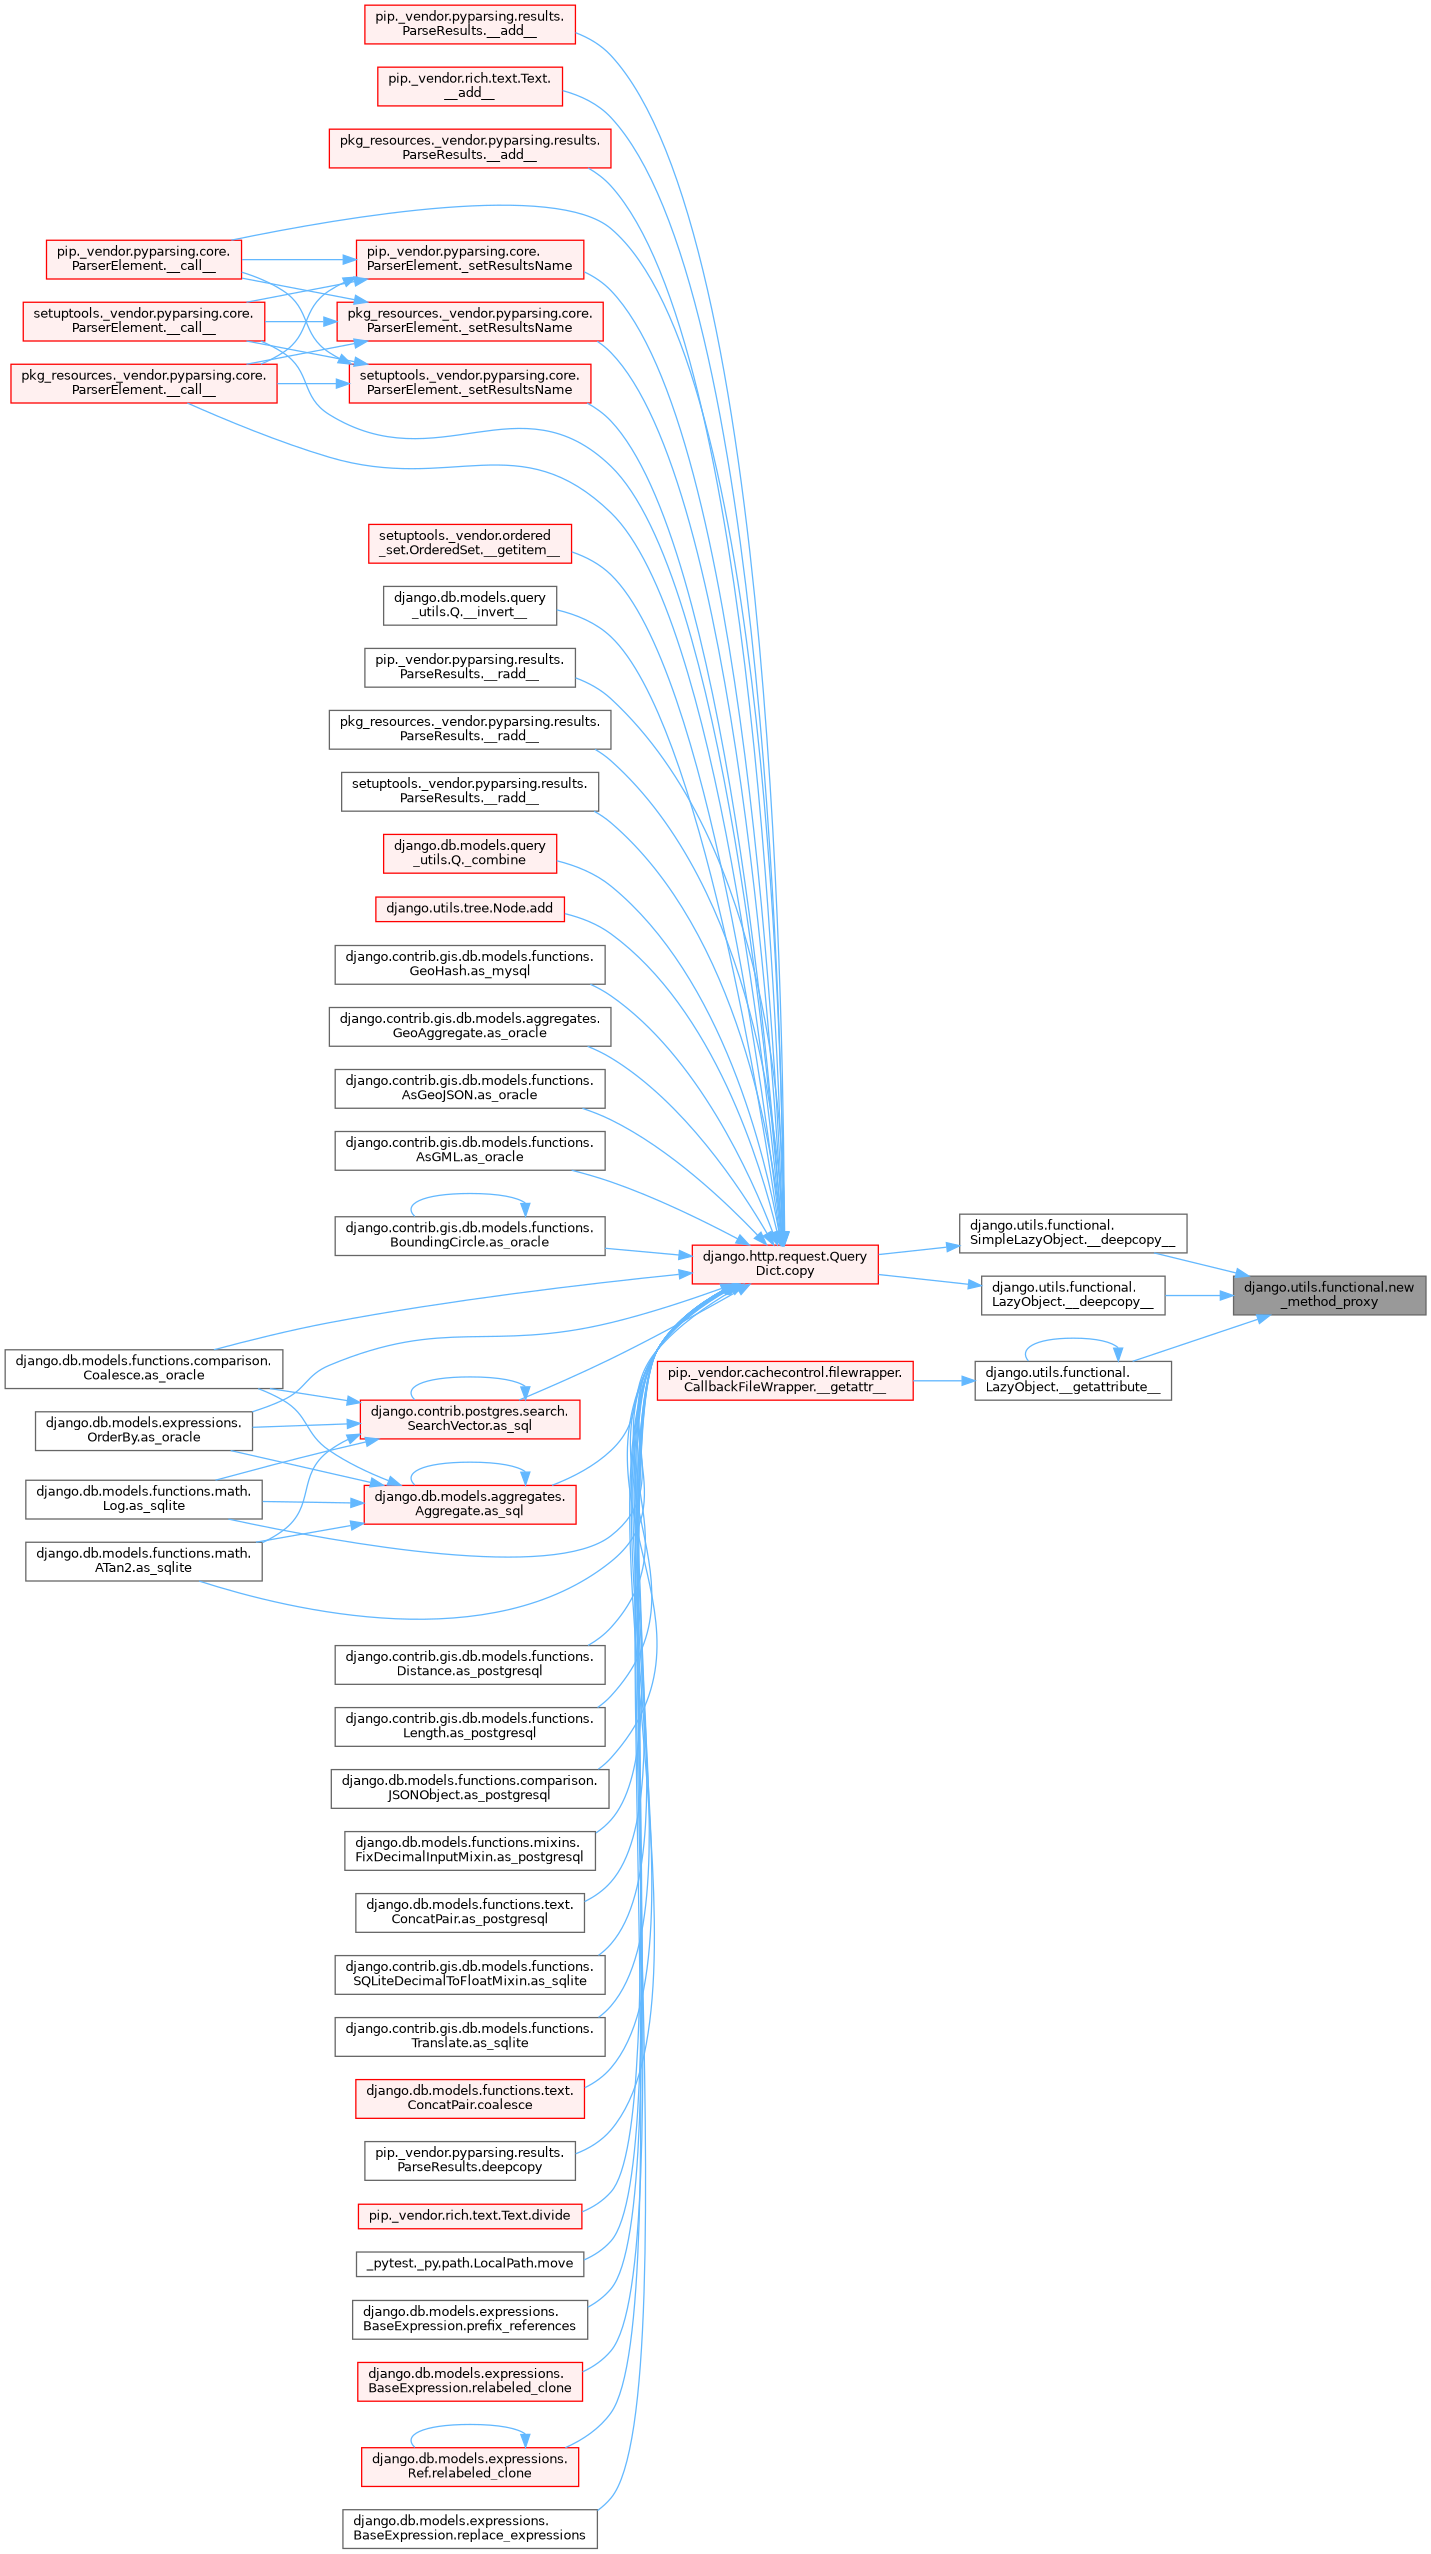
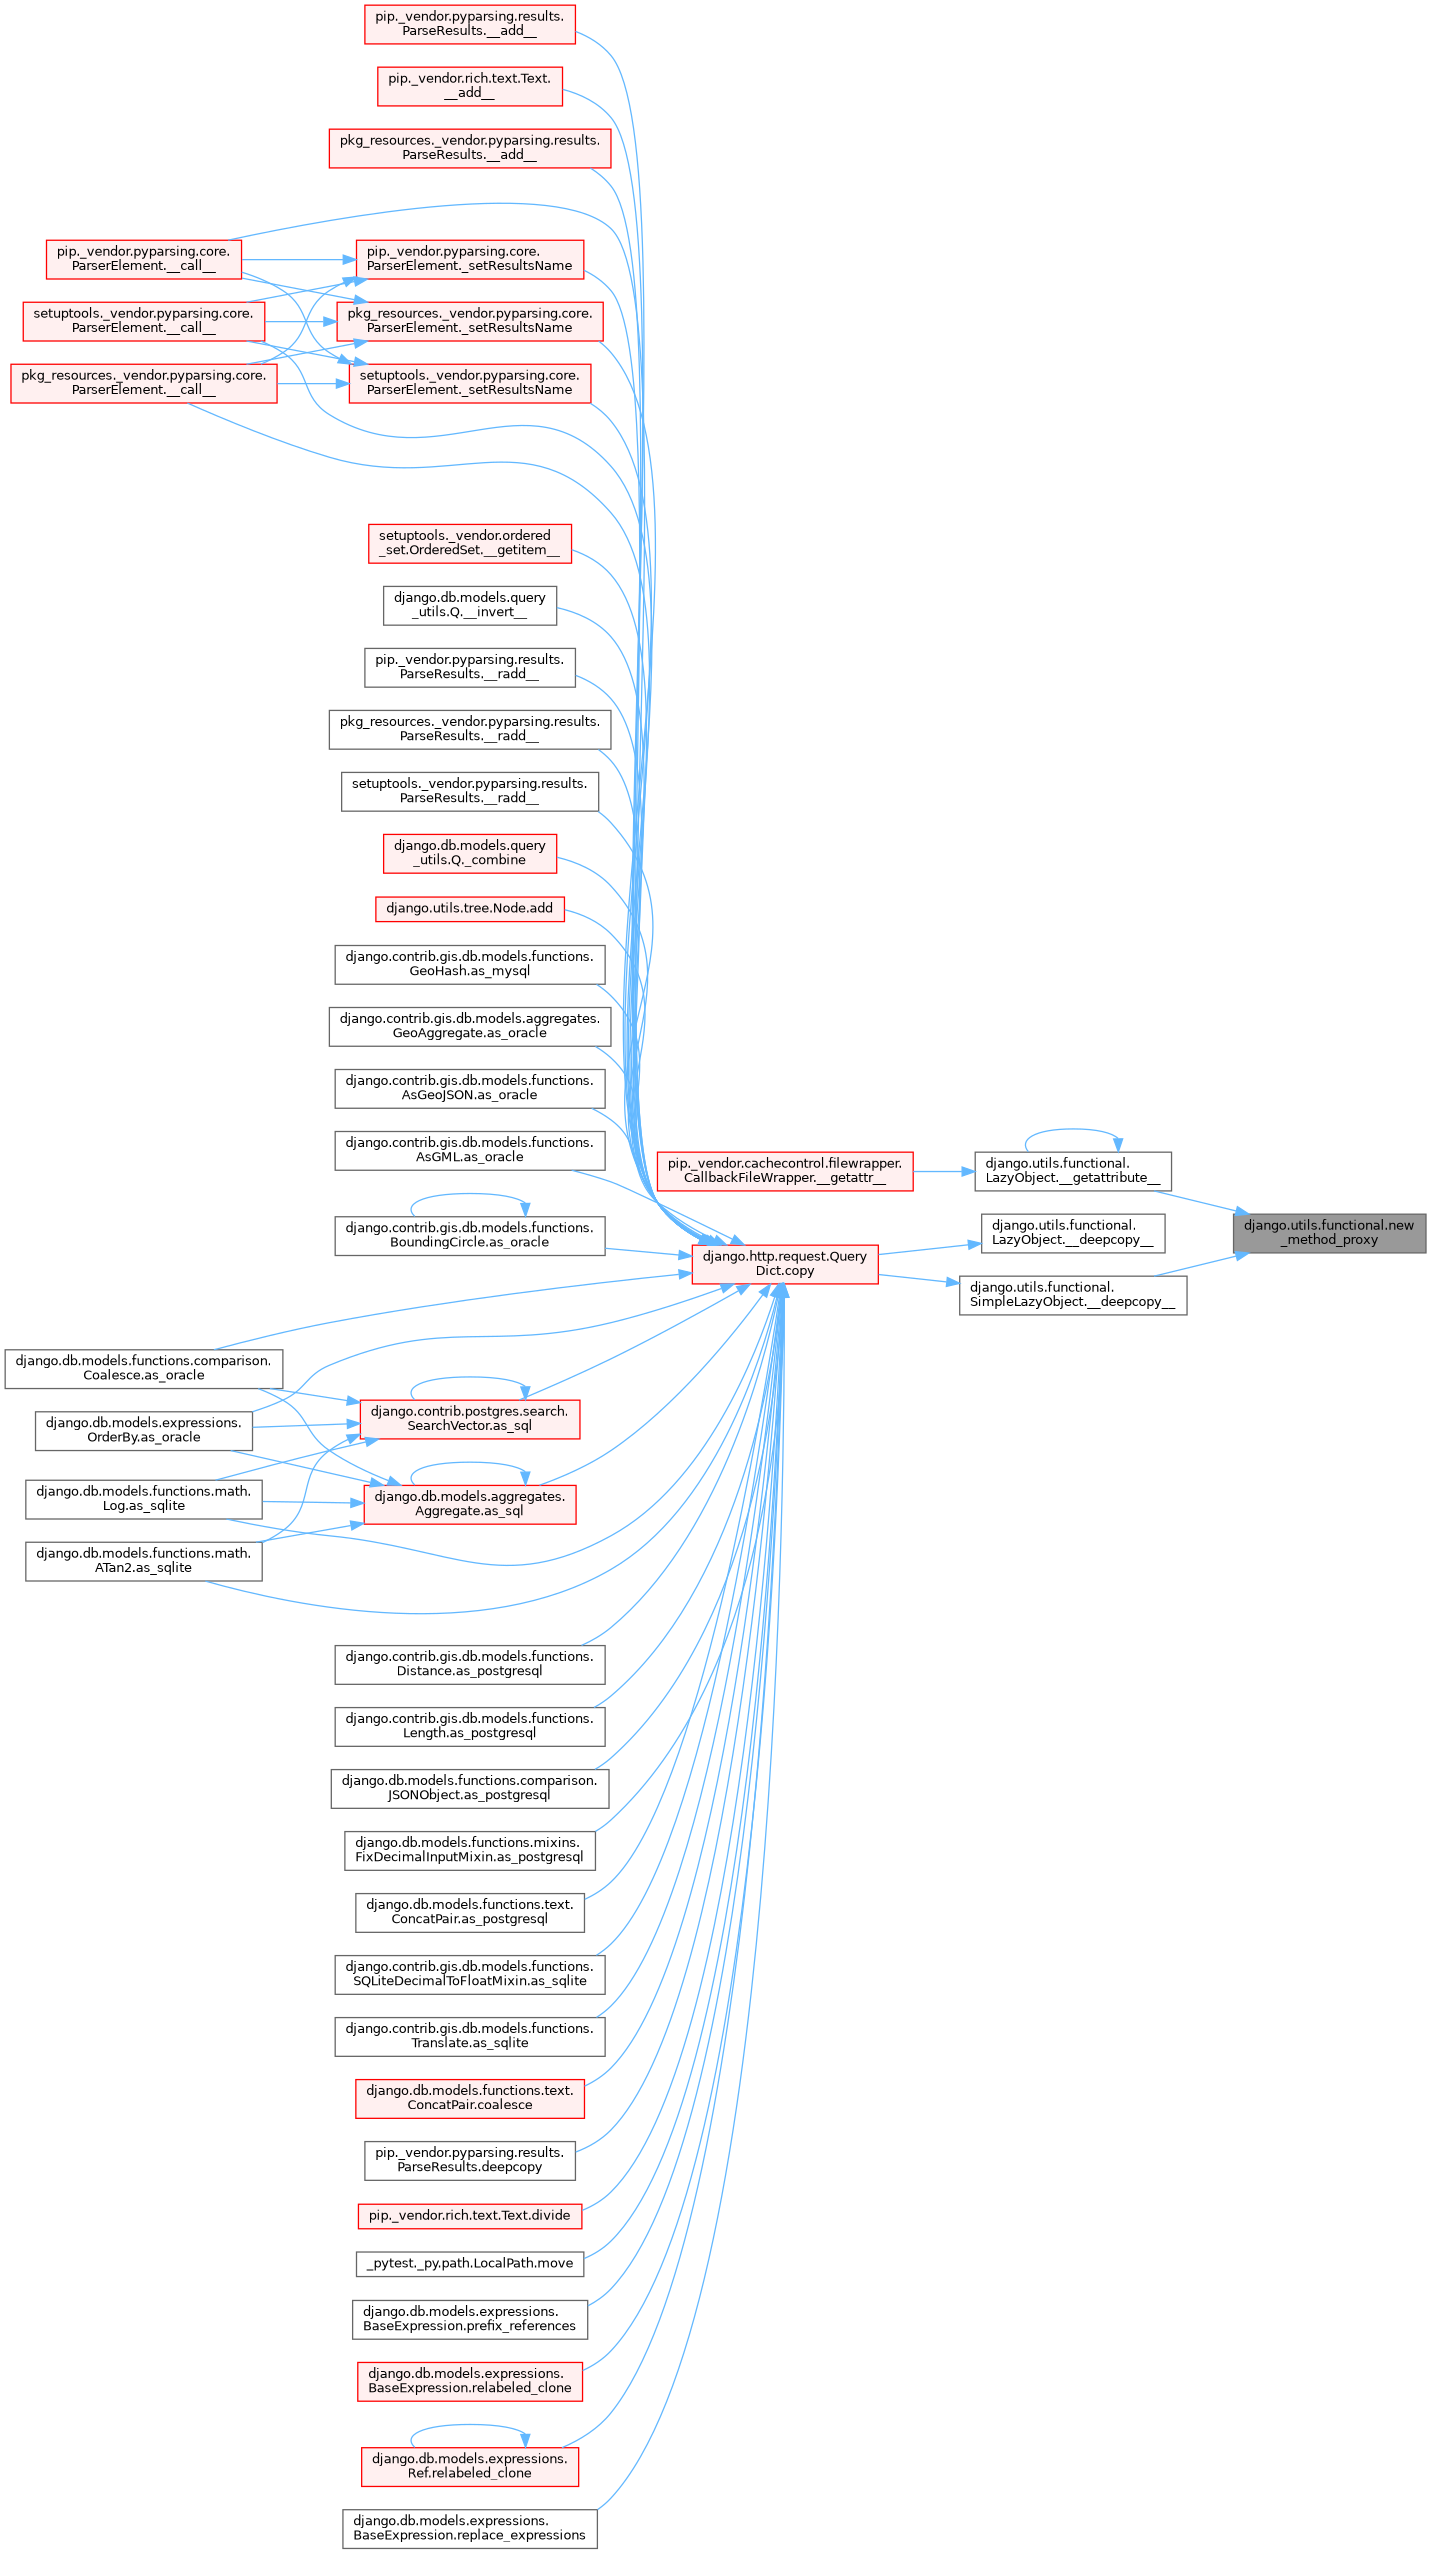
(1193, 1296) -> none
